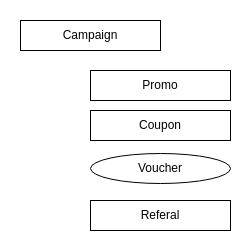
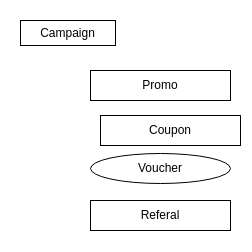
(91, 36) -> (68, 33)
(161, 126) -> (171, 131)
